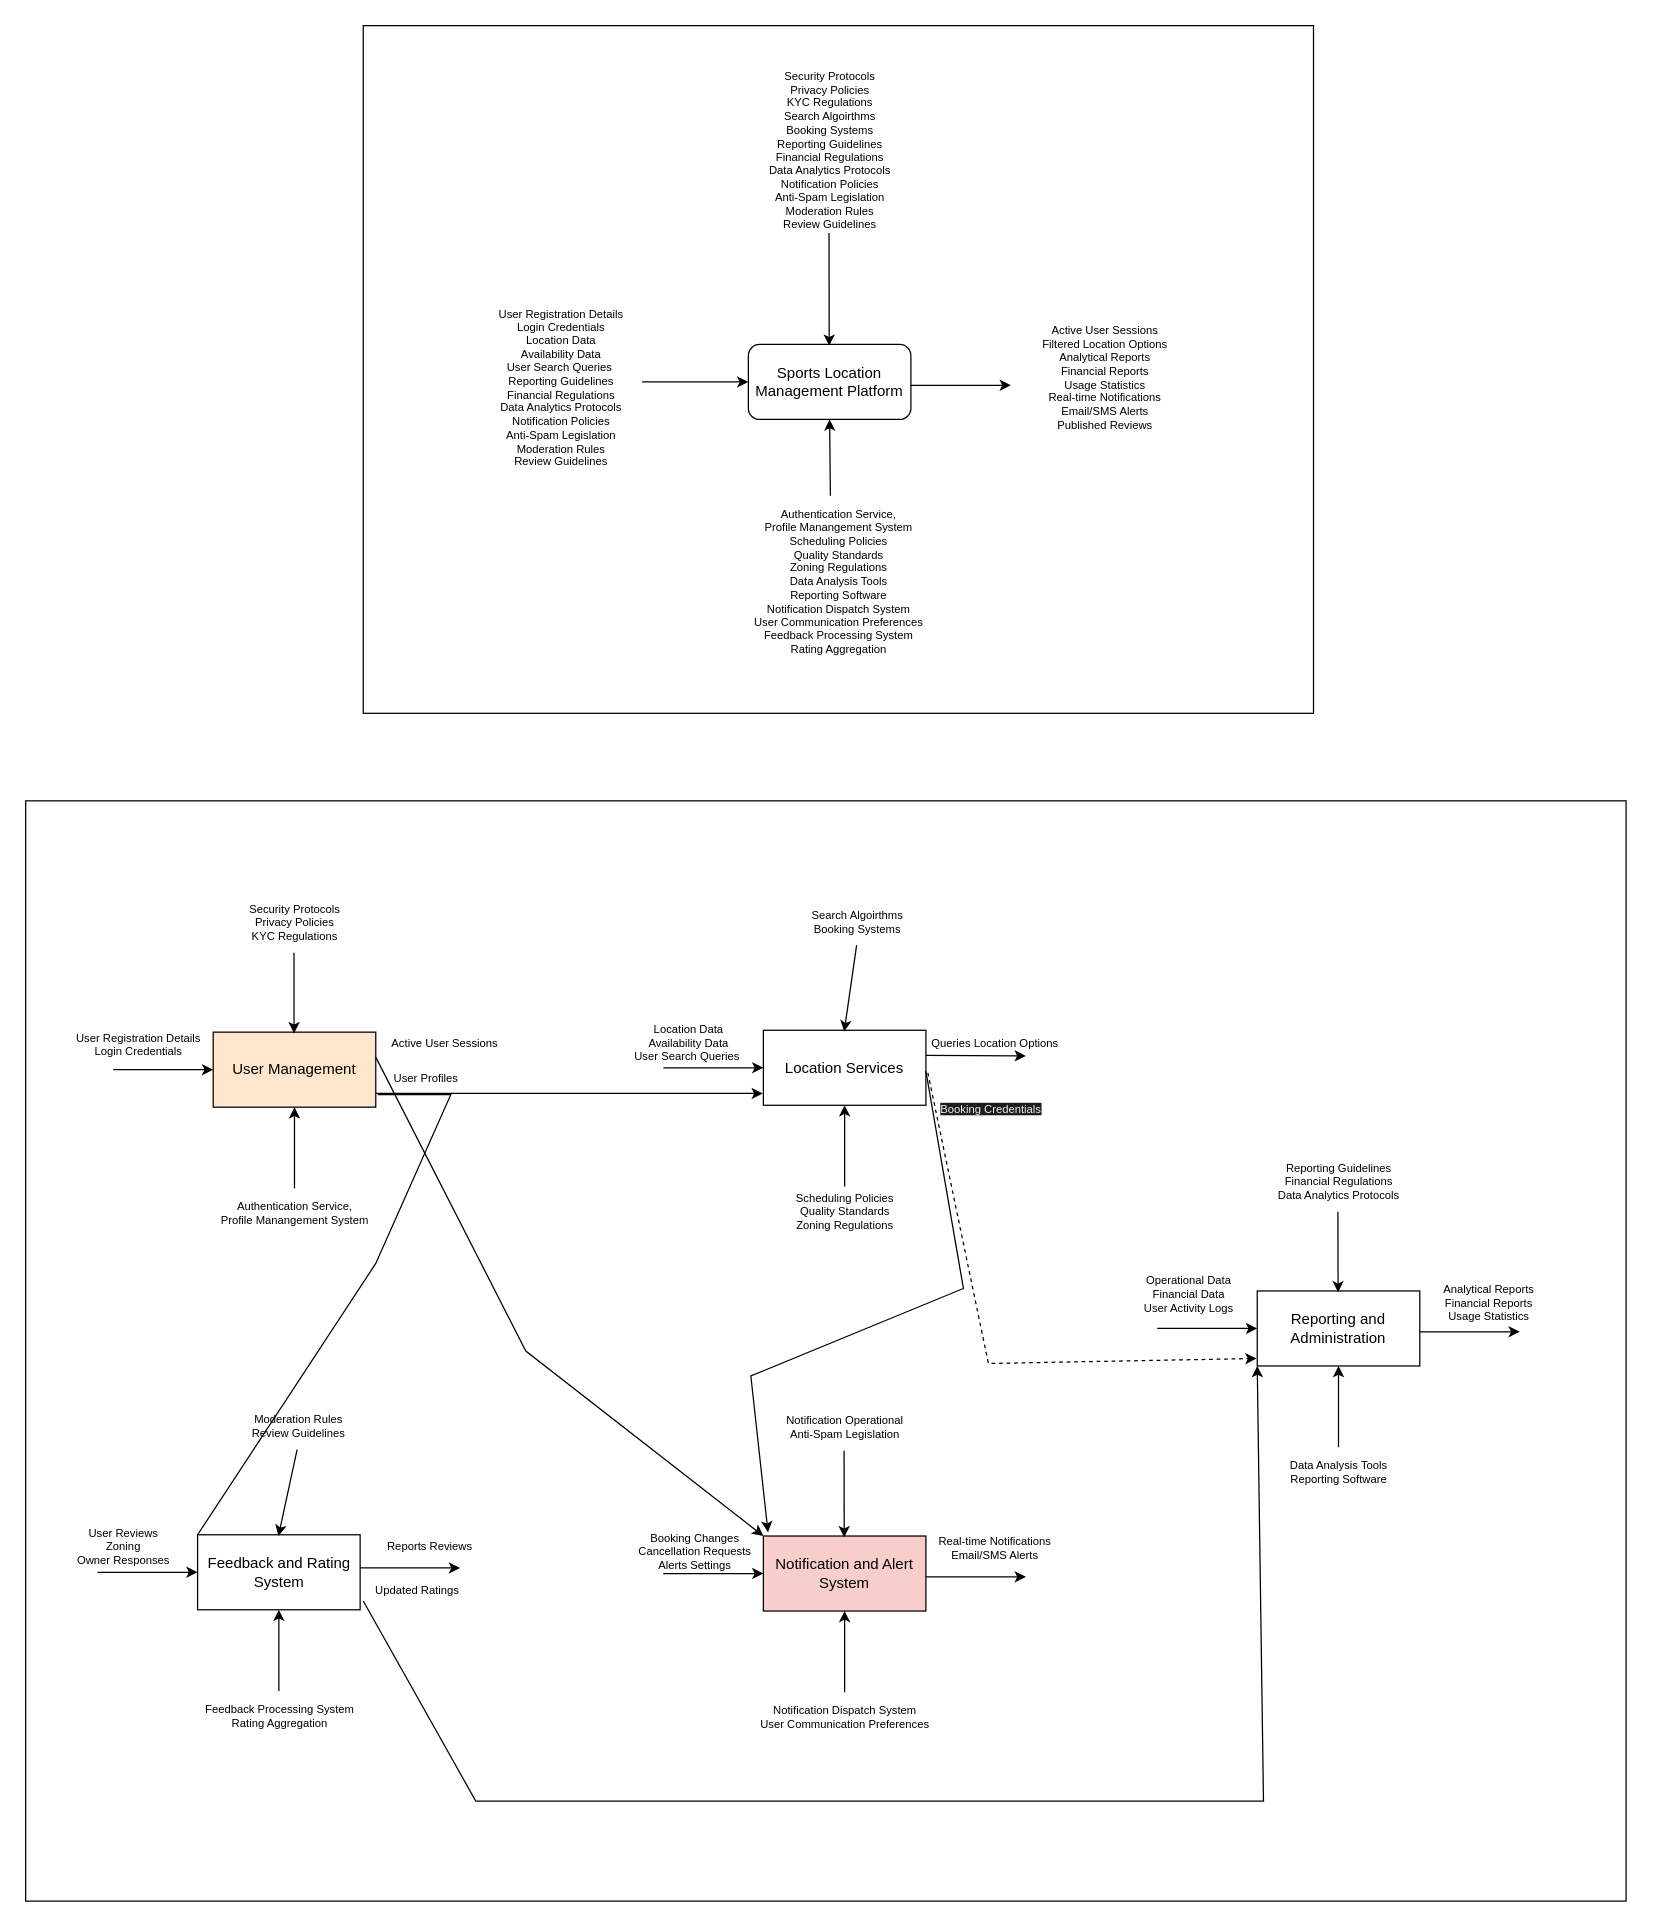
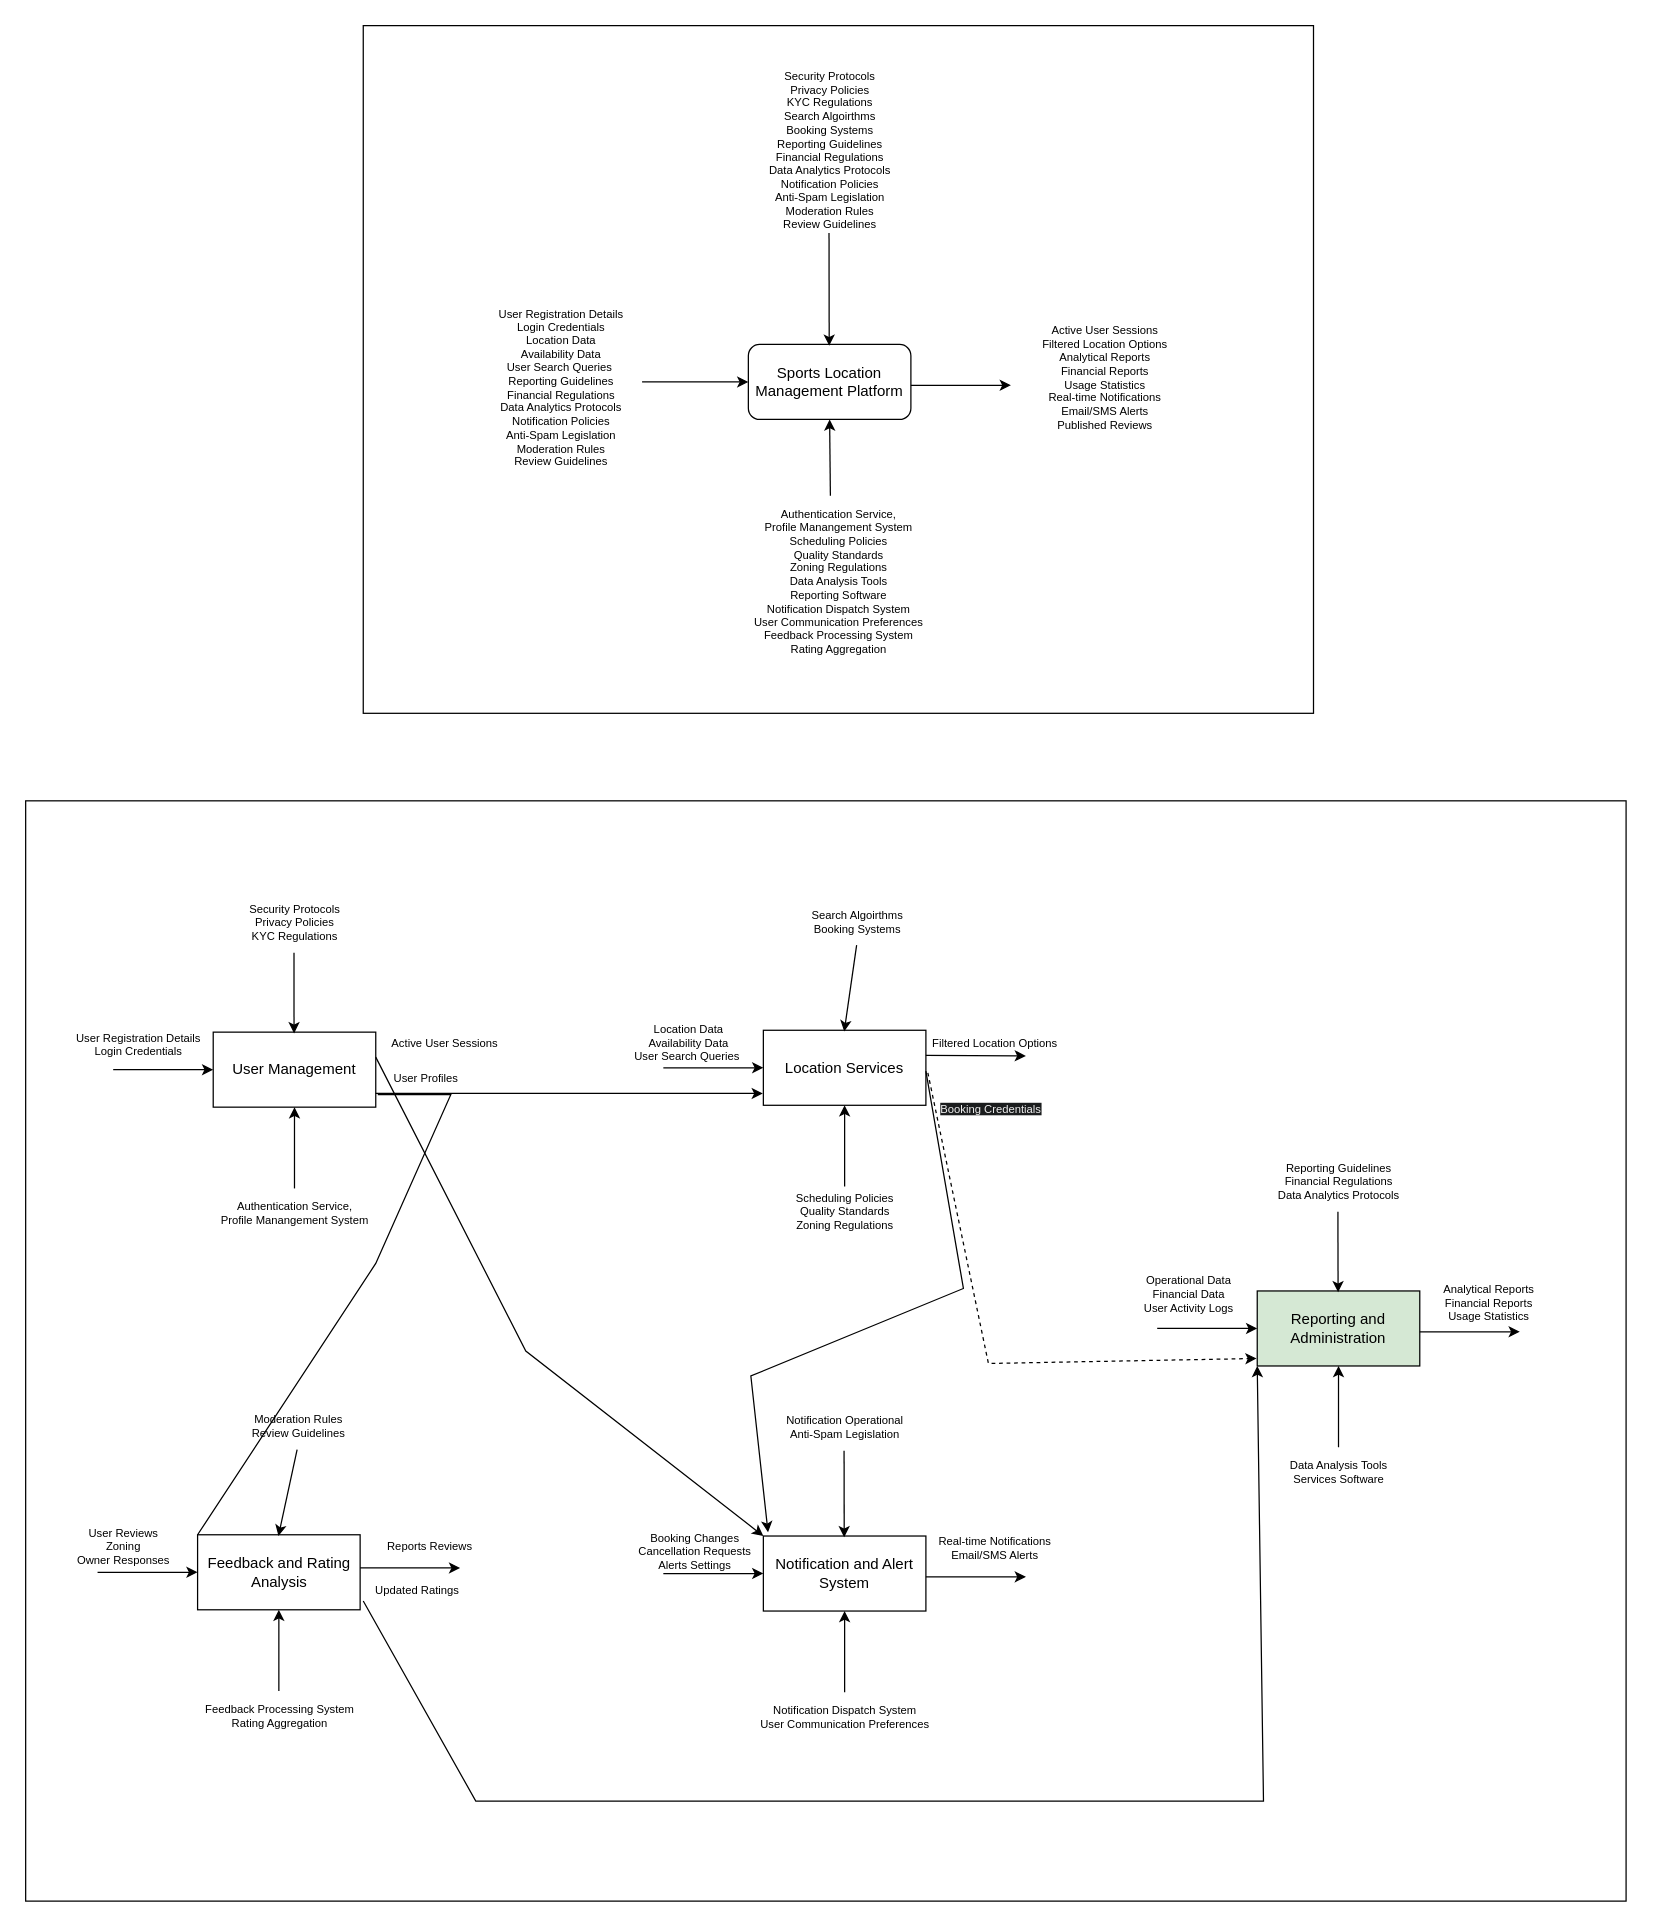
(995, 1043) -> (995, 1043)
(294, 1069) -> (294, 1069)
(1338, 1328) -> (1338, 1328)
(1339, 1472) -> (1339, 1472)
(279, 1572) -> (279, 1572)
(844, 1573) -> (844, 1573)
